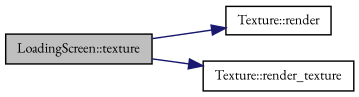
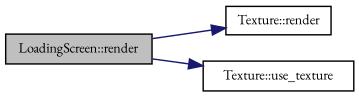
(79, 49) -> (79, 49)
(278, 76) -> (278, 76)
